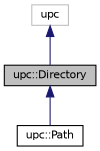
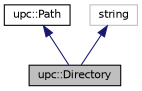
(50, 15) -> (114, 15)
(50, 111) -> (59, 50)
